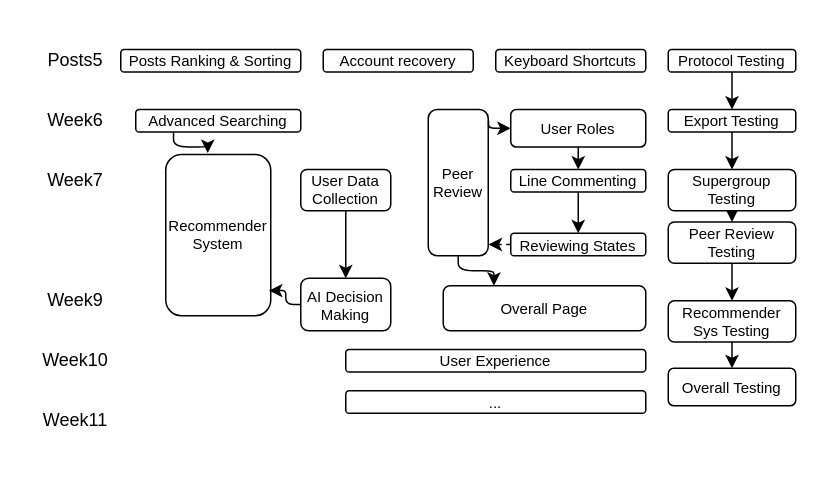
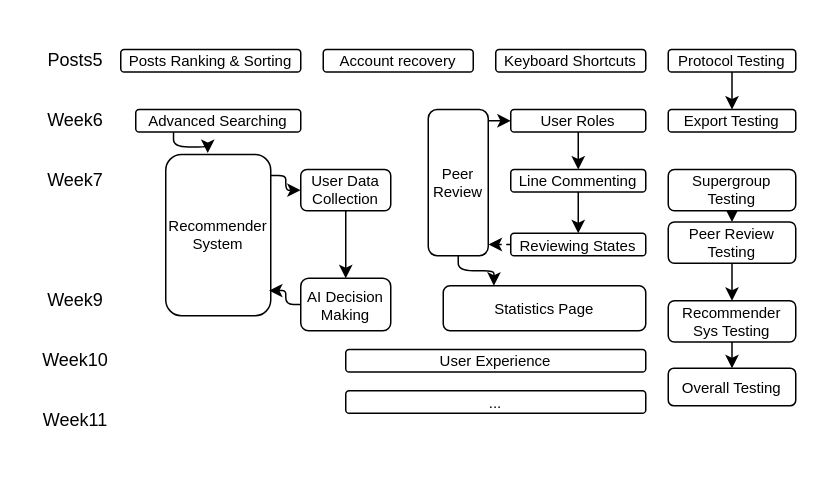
(578, 128) -> (578, 121)
(732, 145) -> none
none -> (286, 178)
(545, 308) -> (545, 308)
